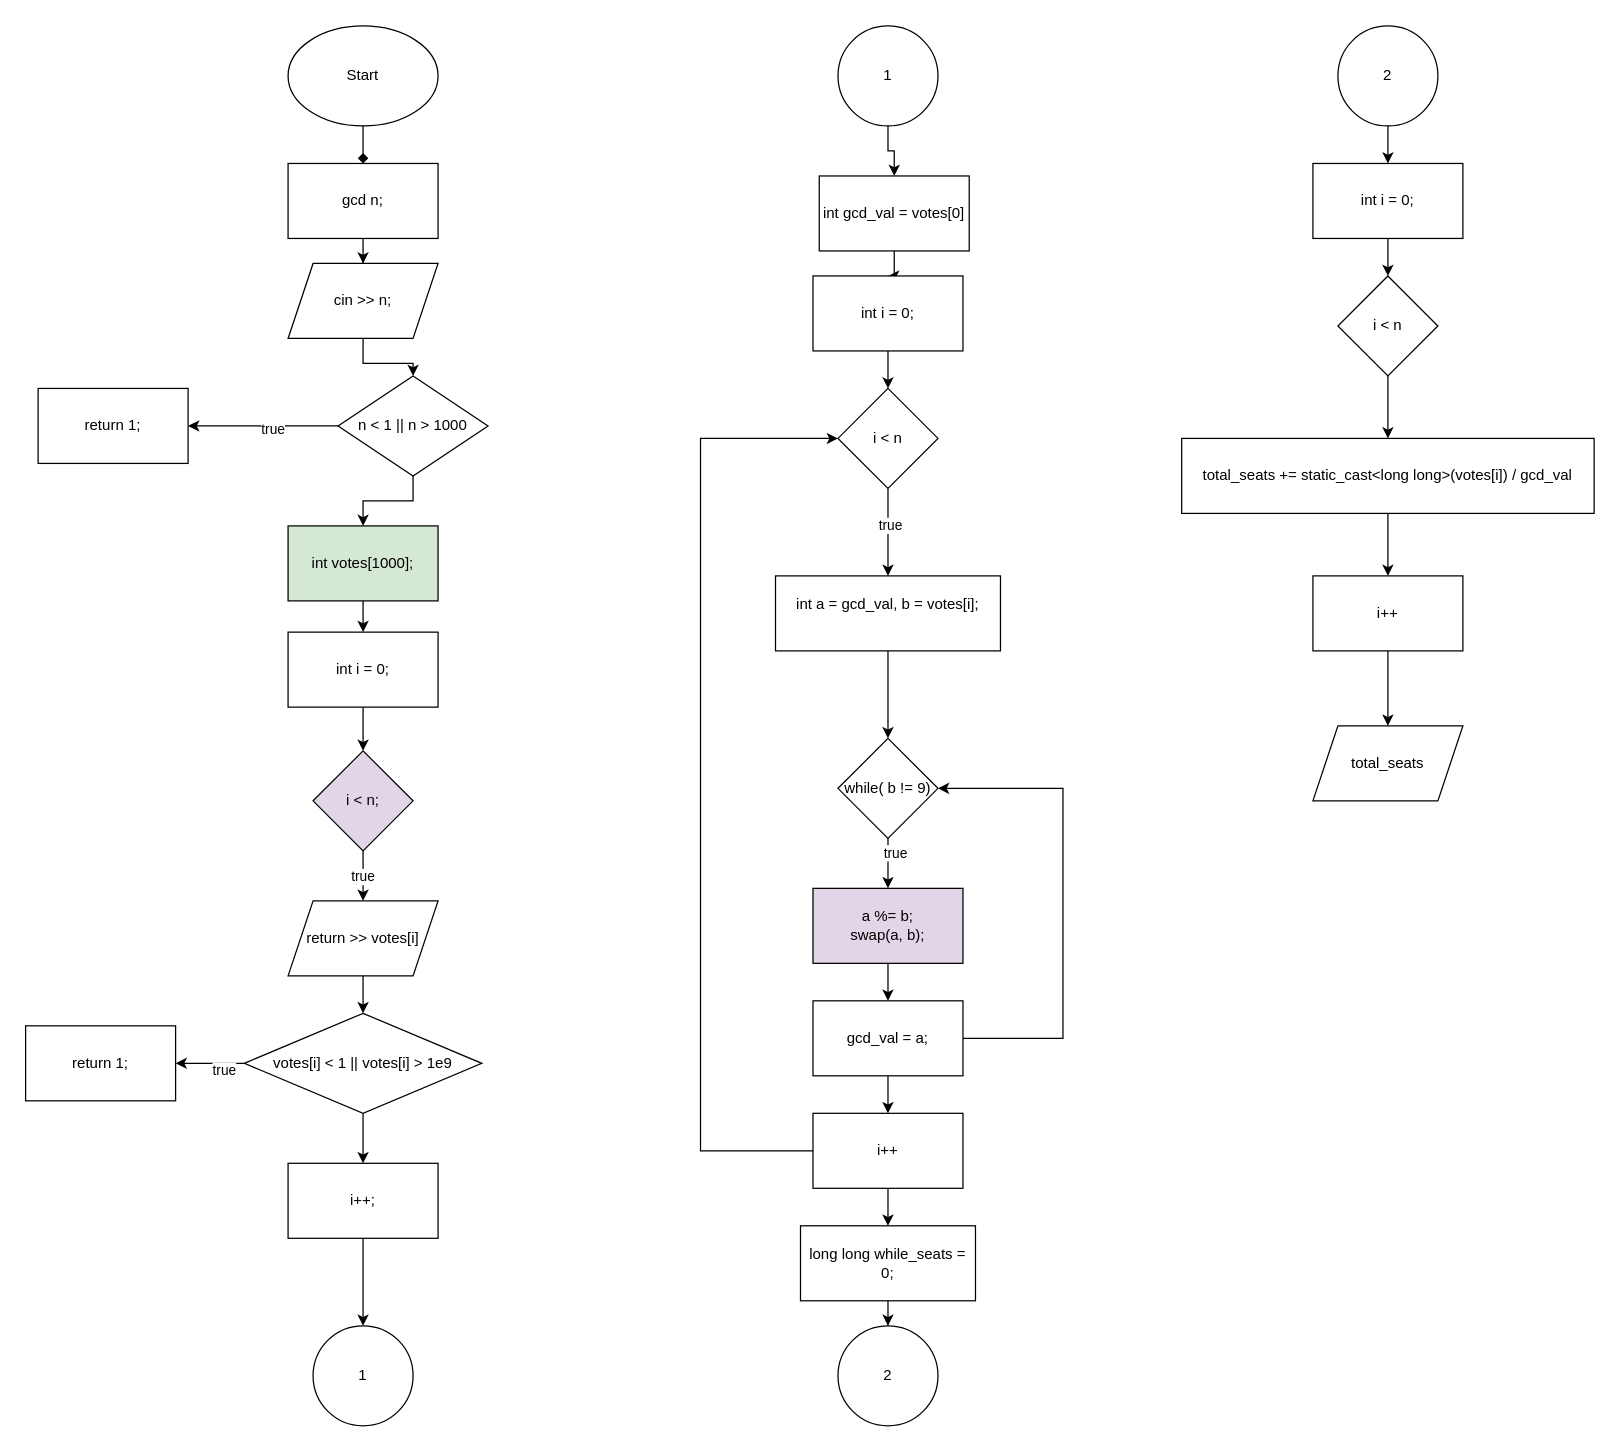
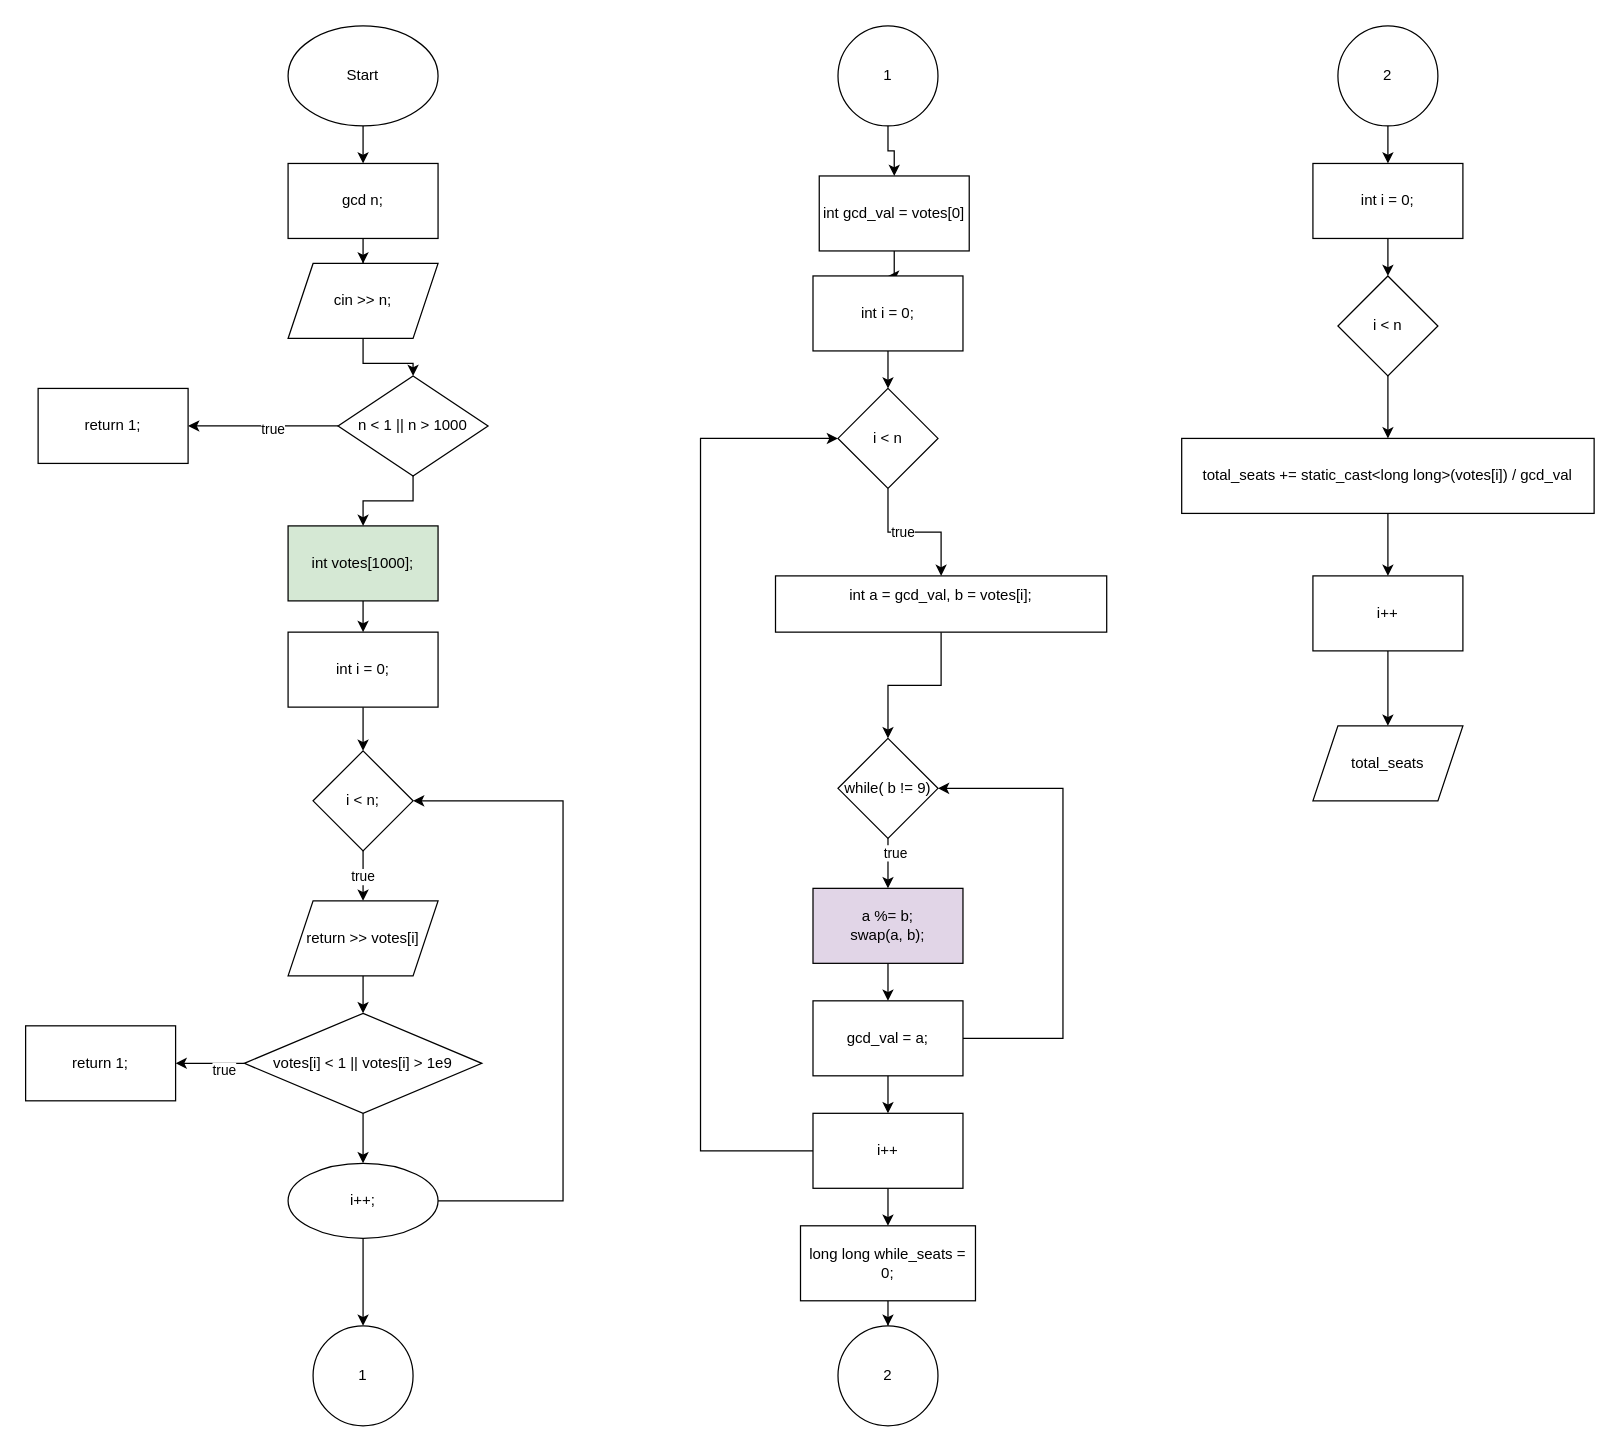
(363, 152) -> (363, 153)
(888, 613) -> (941, 604)
(363, 801) -> (363, 801)
none -> (563, 993)
(363, 1201) -> (363, 1201)
